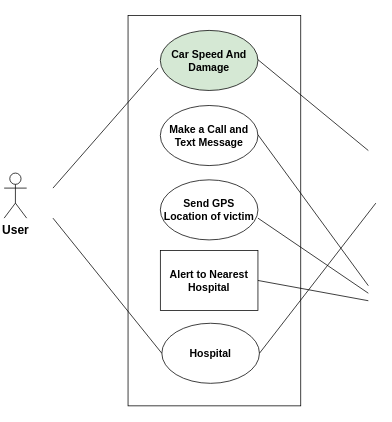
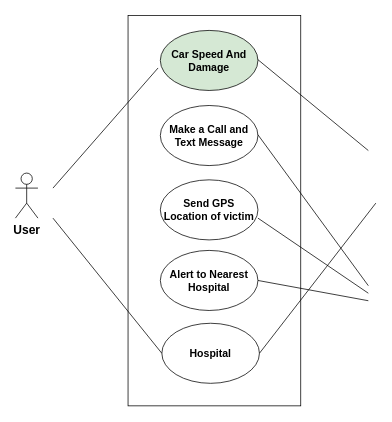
(15, 195) -> (27, 195)
(209, 280) -> (209, 280)
